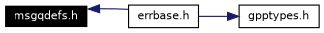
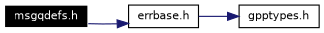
(114, 9) -> (103, 24)
